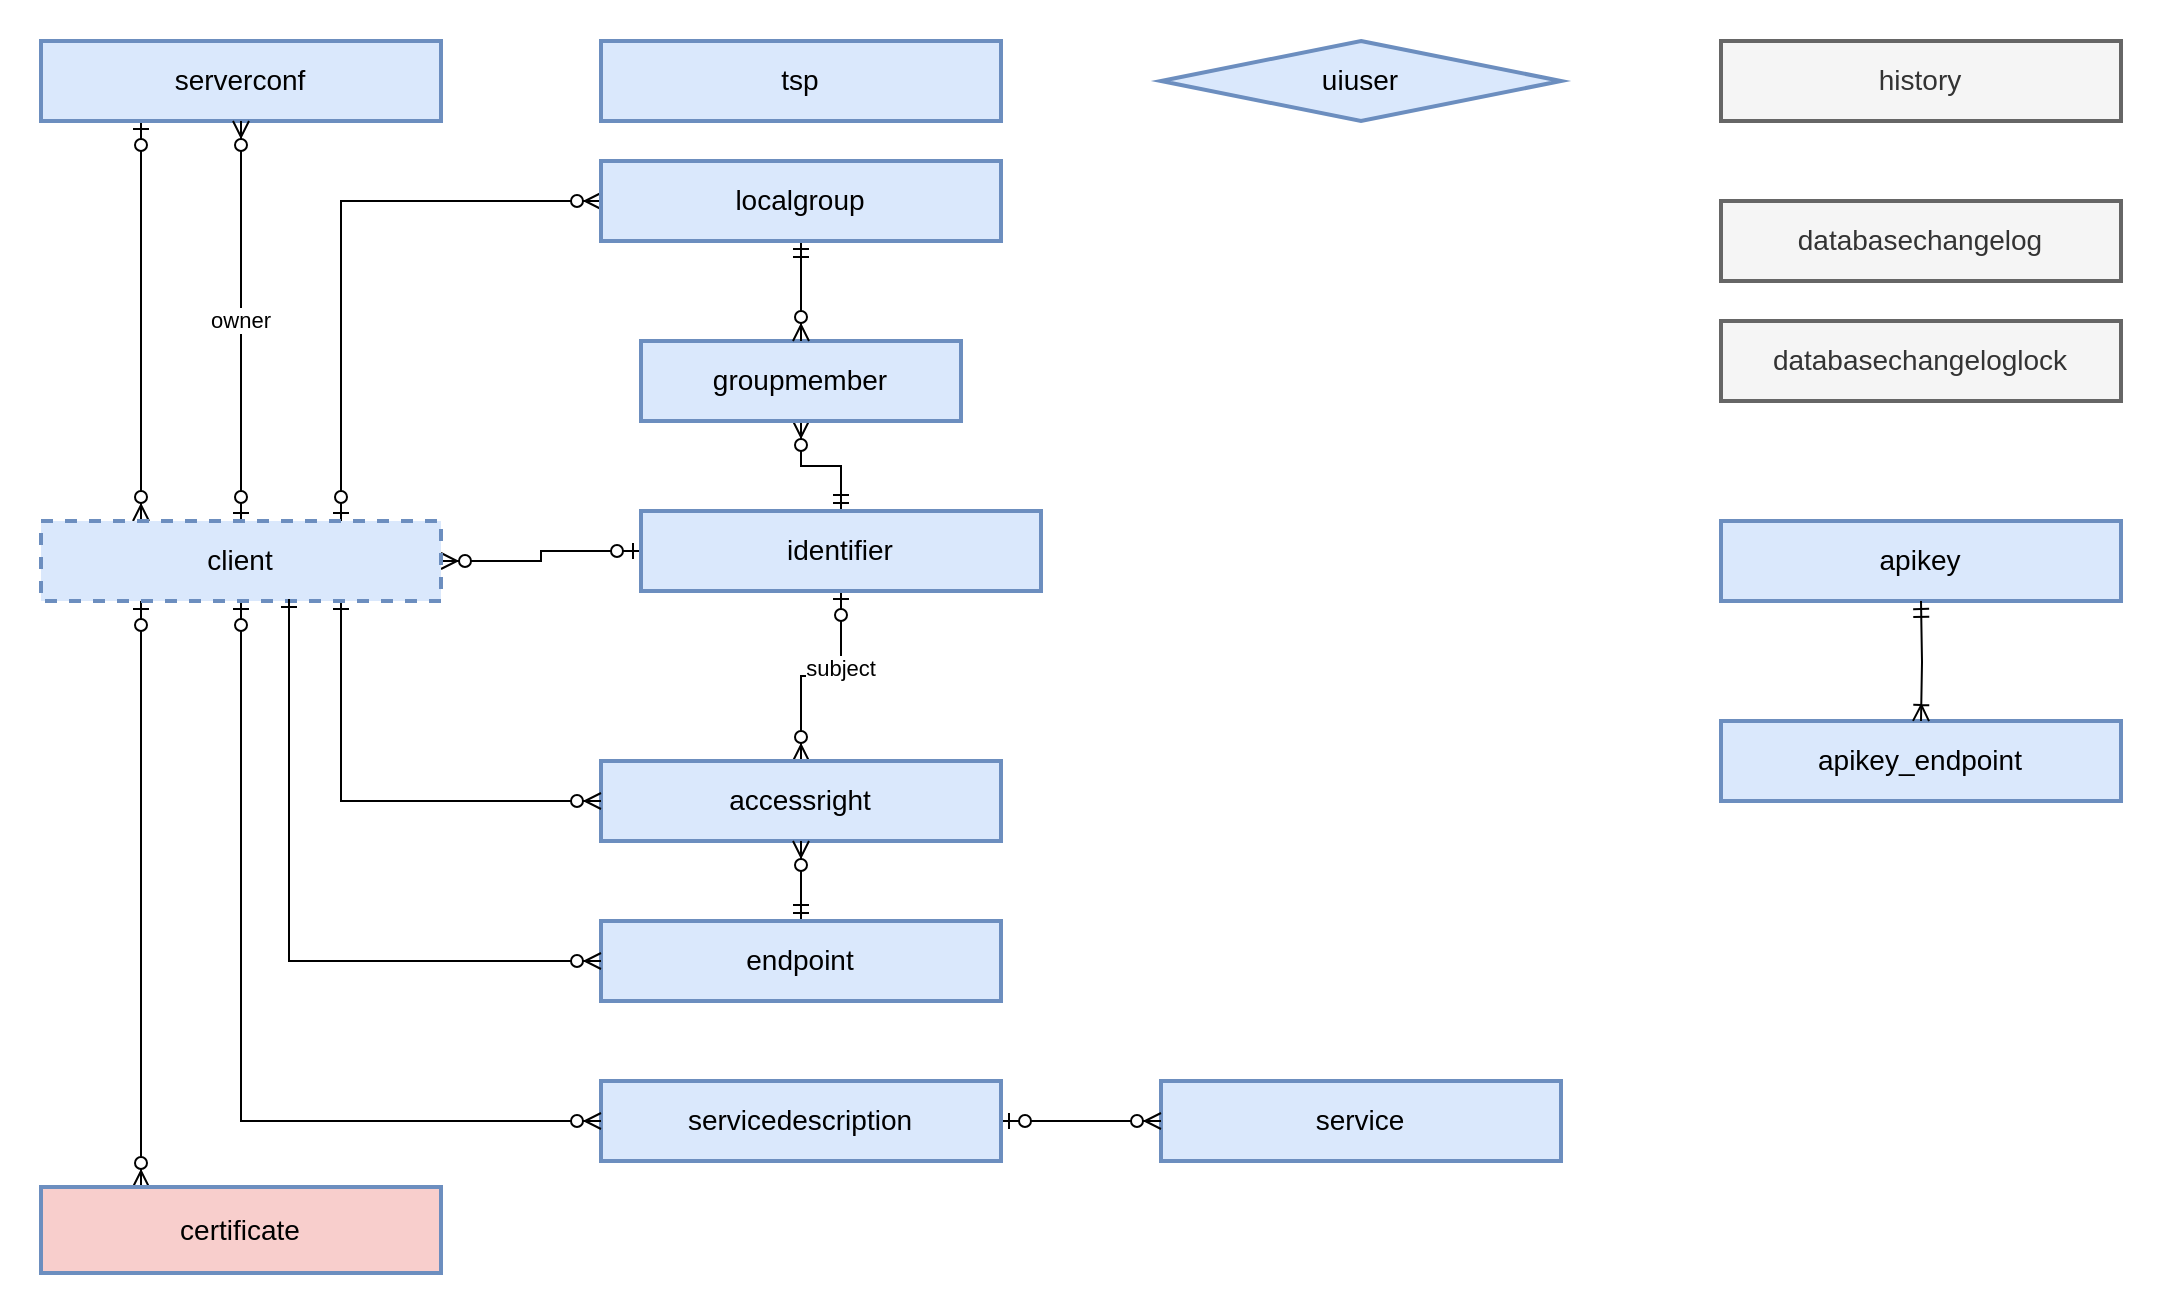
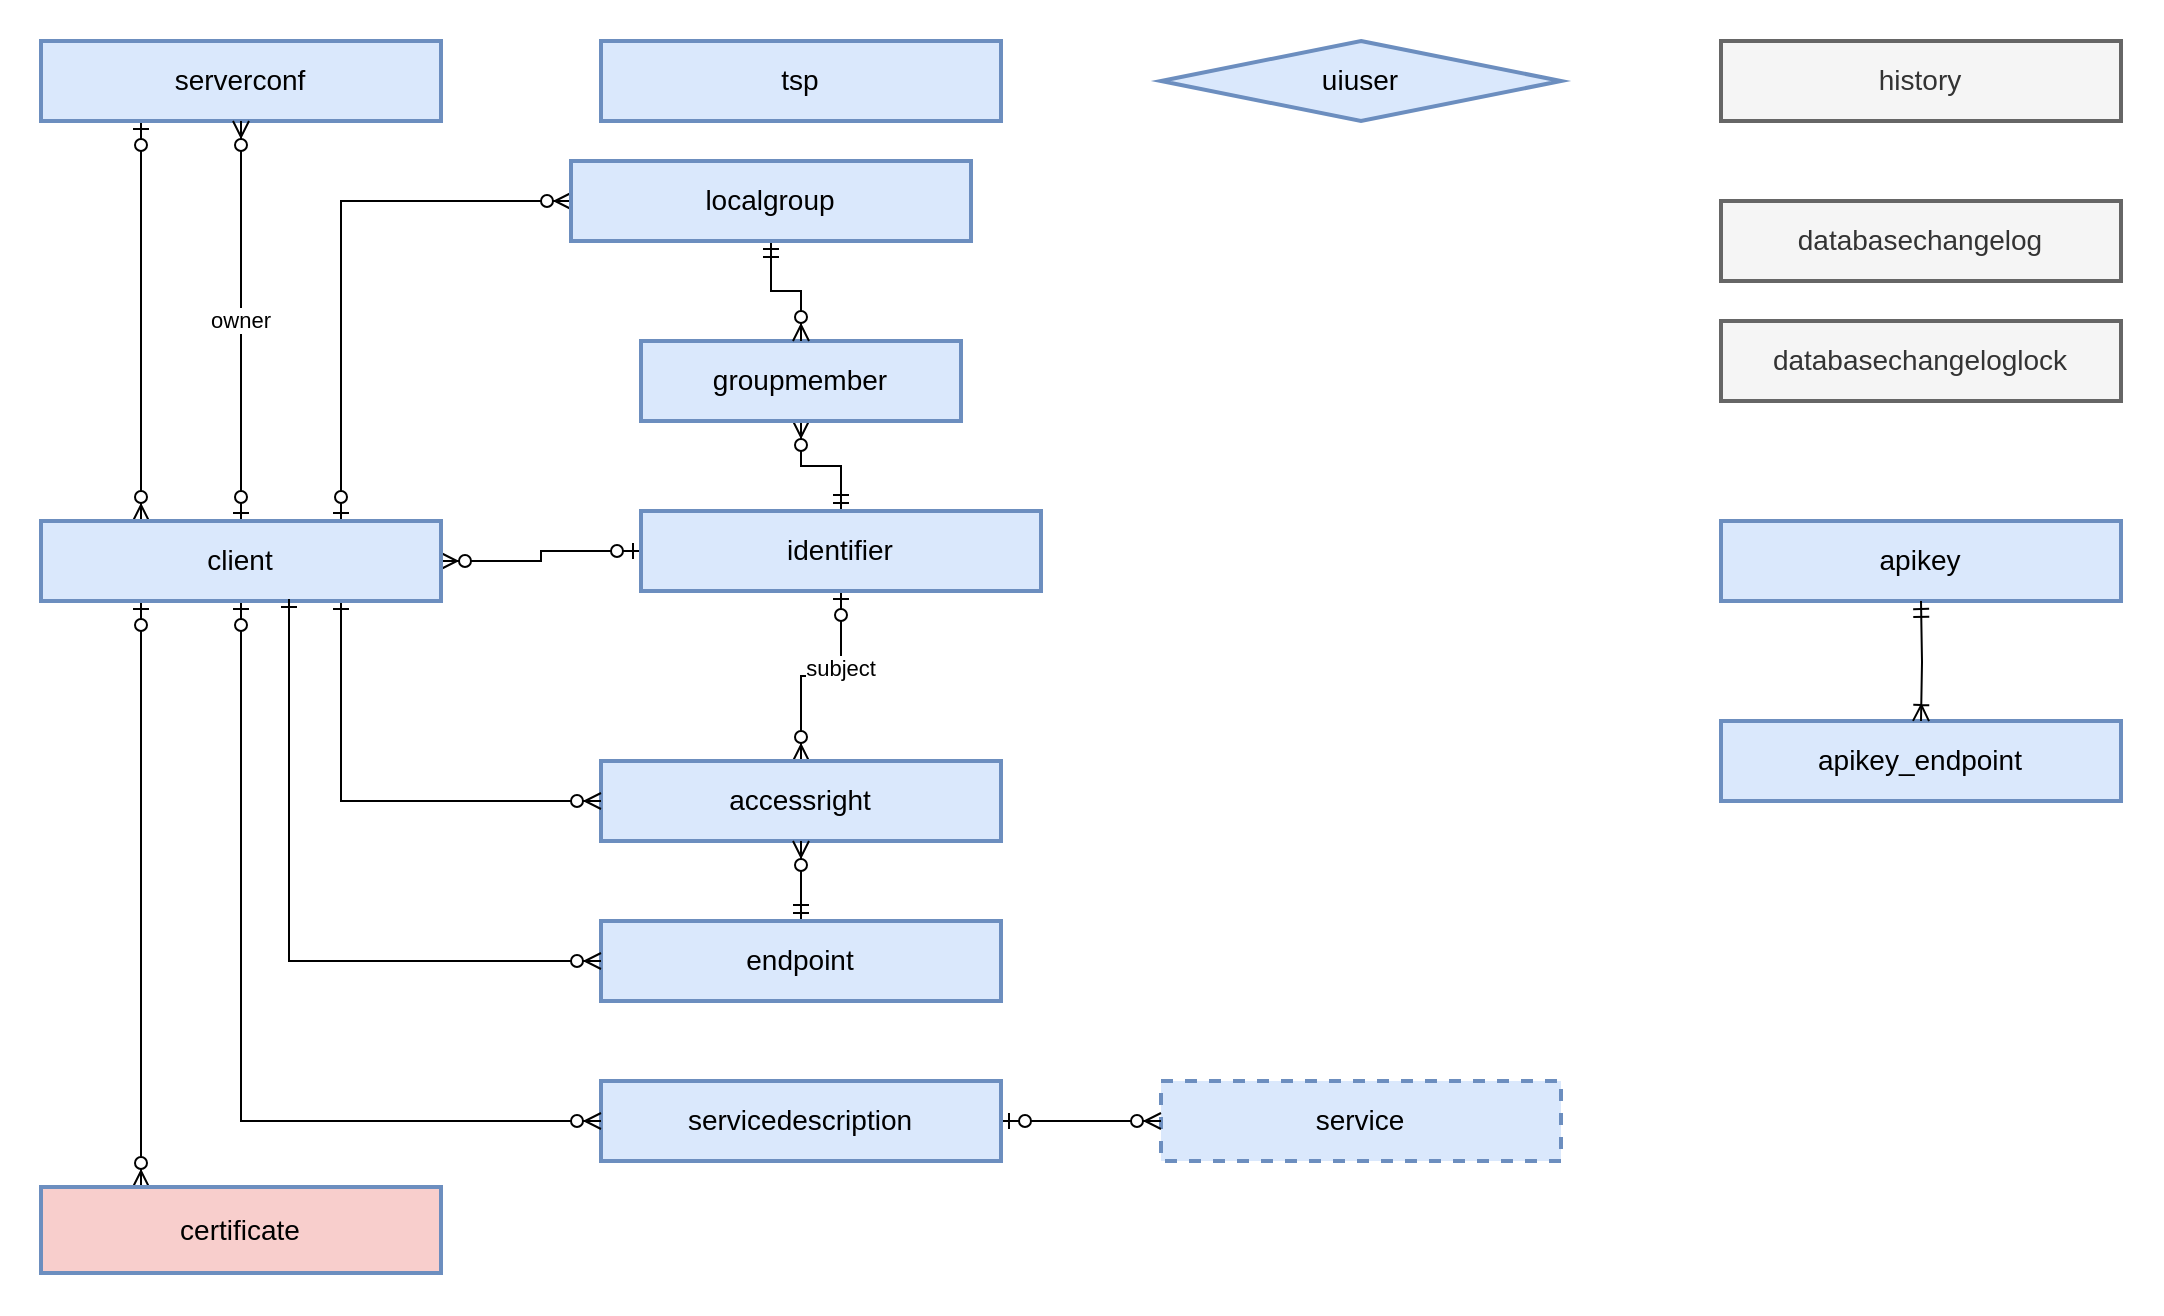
(801, 201) -> (771, 201)
(241, 561) -> (241, 561)
(1361, 1121) -> (1361, 1121)
